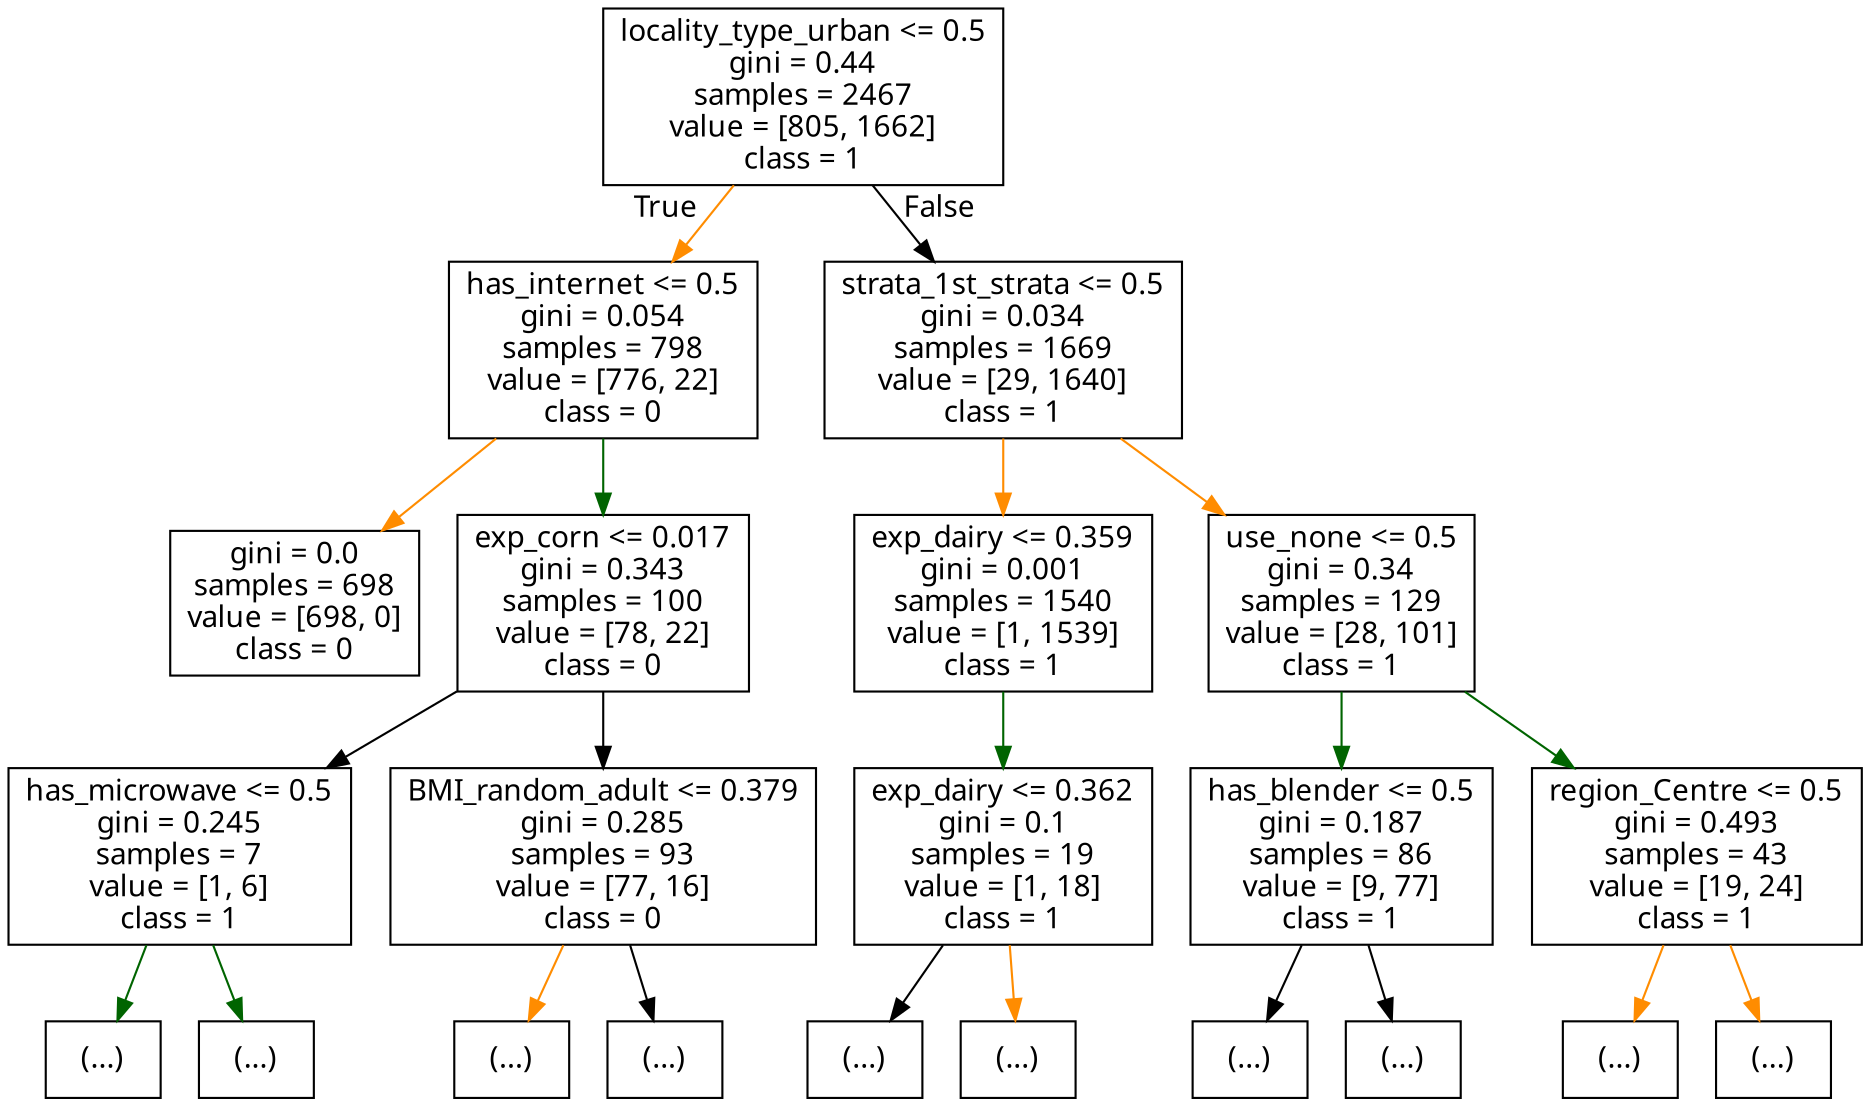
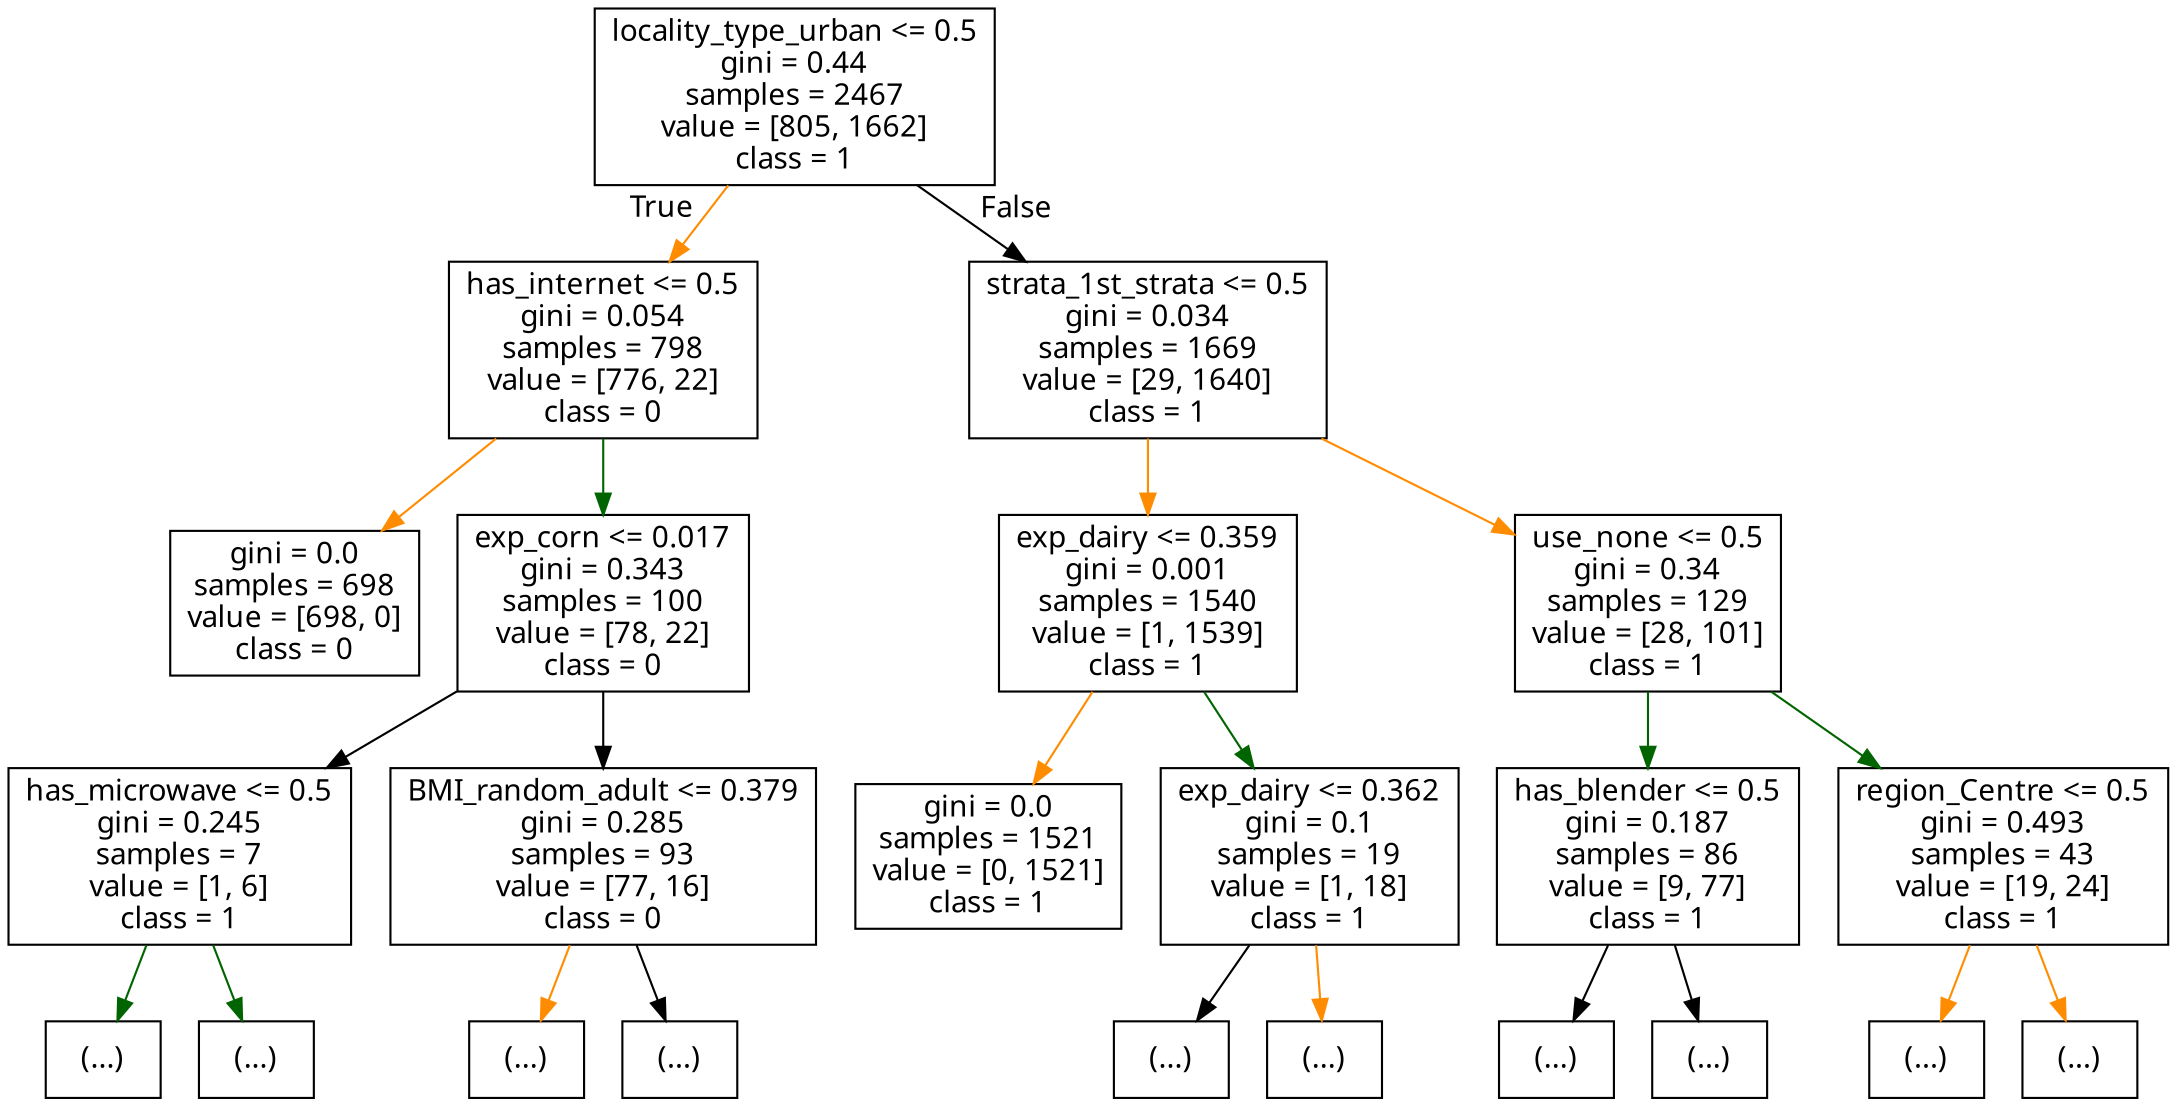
none -> (988, 856)
